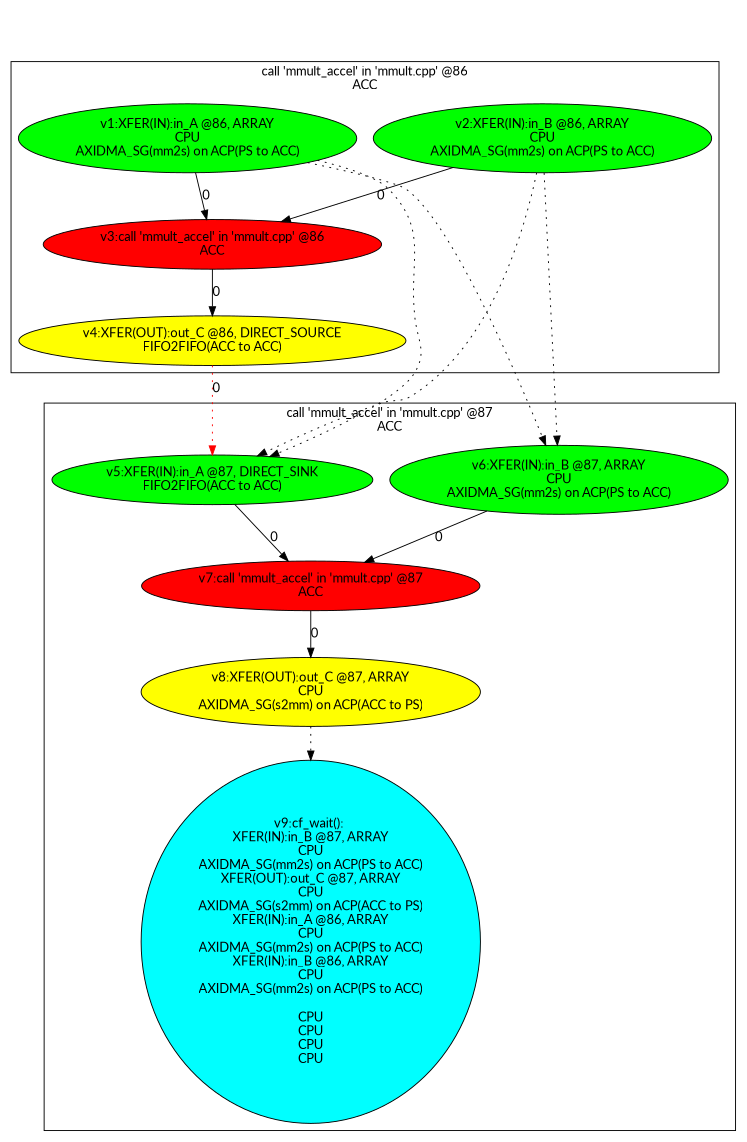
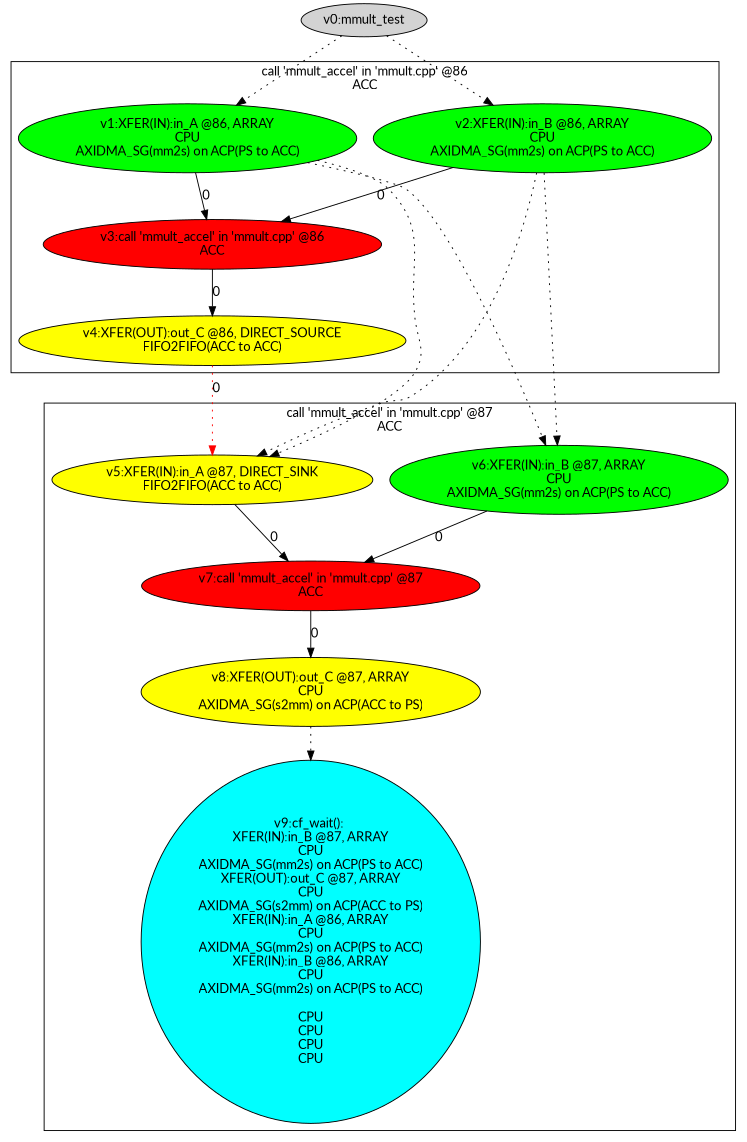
none -> (364, 20)
(212, 480) -> (212, 480)
